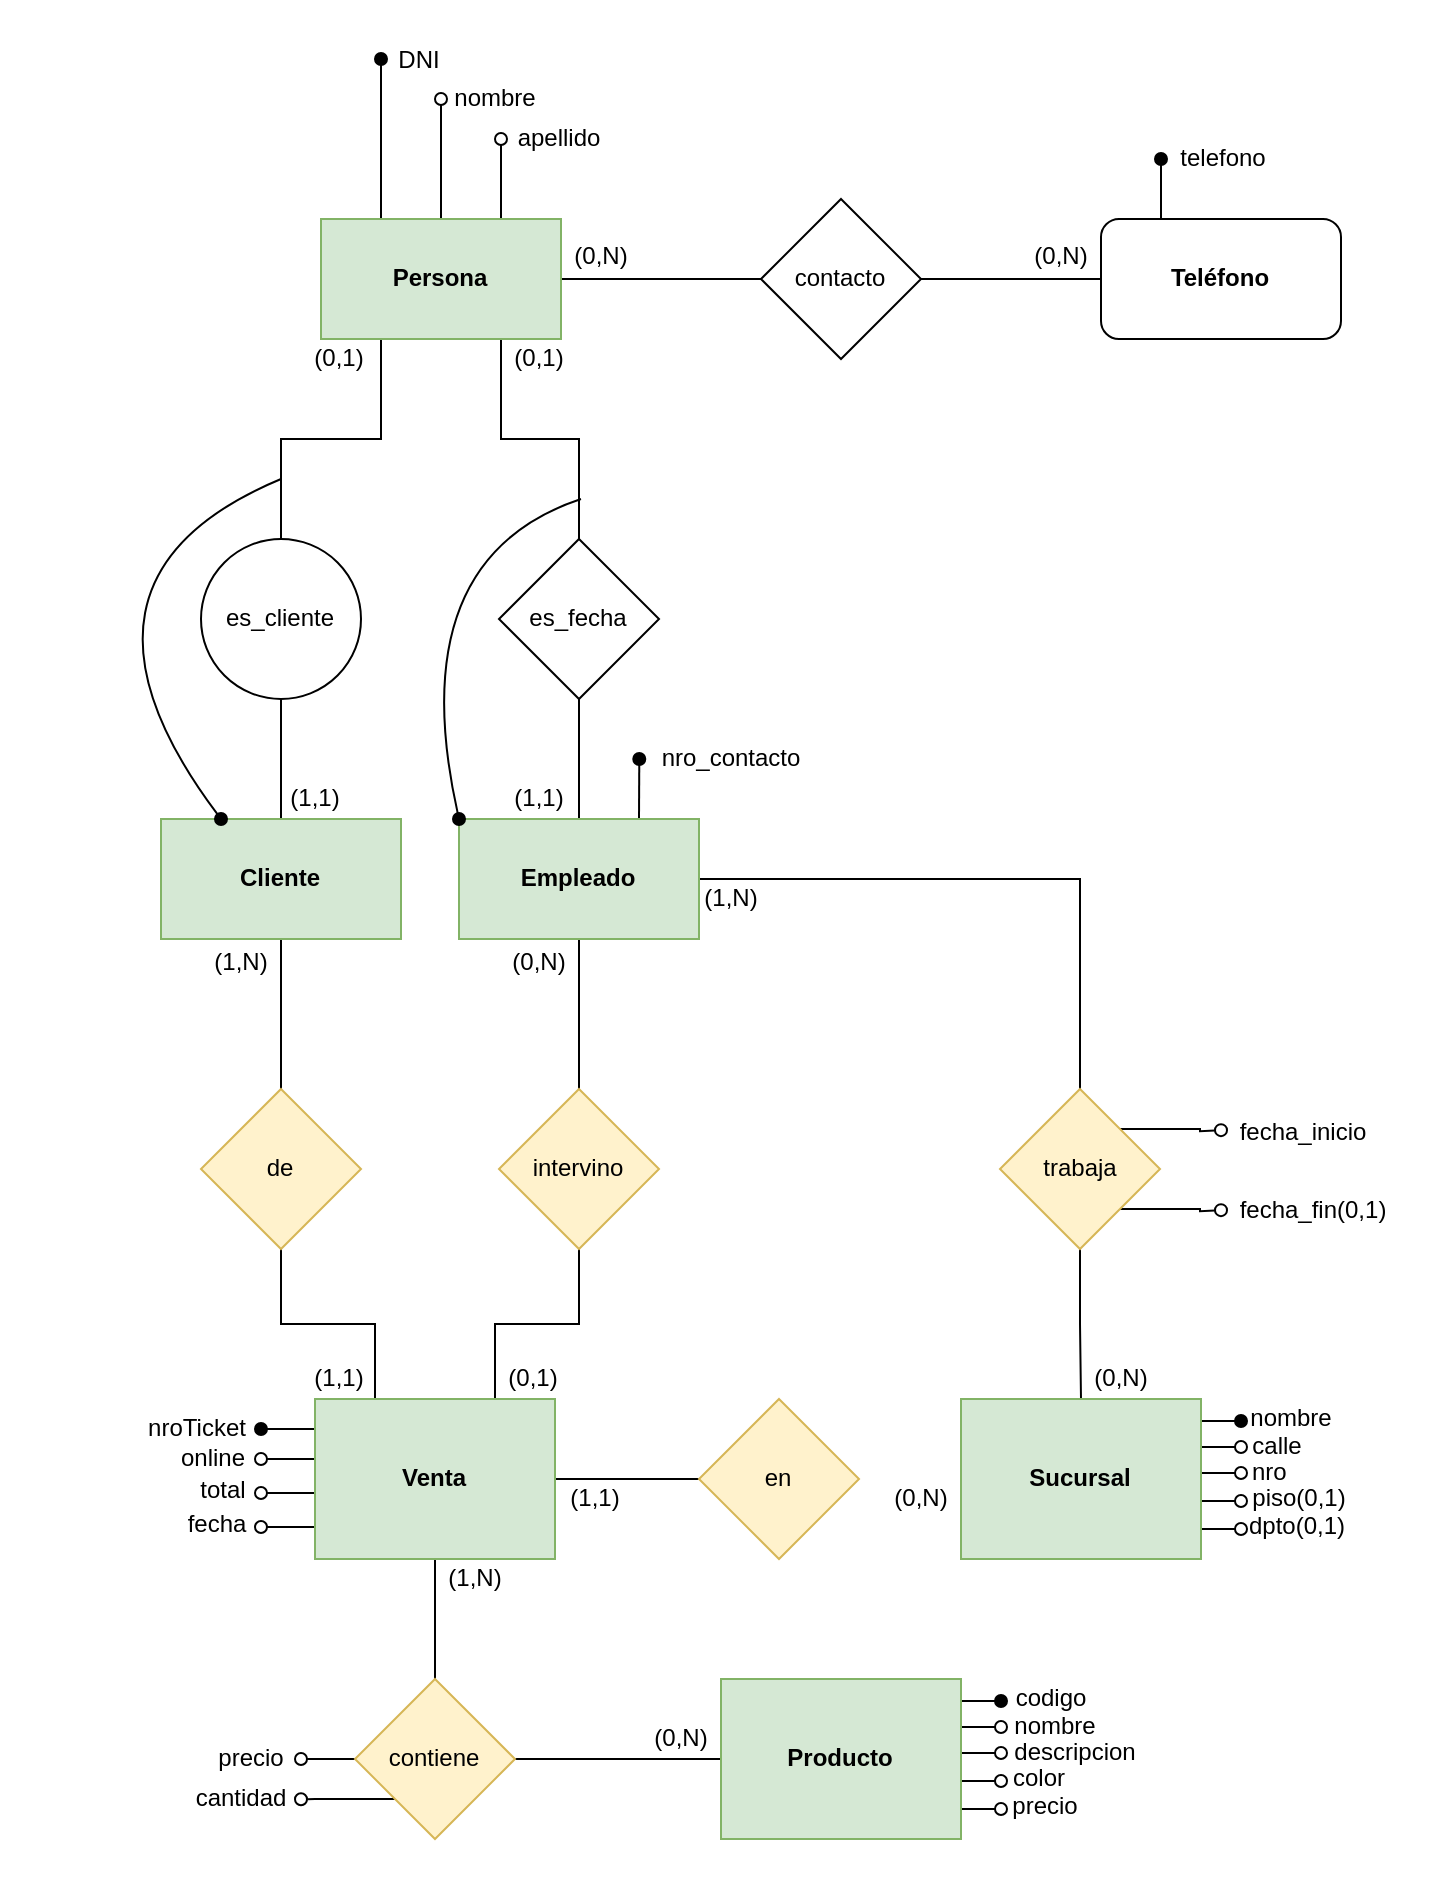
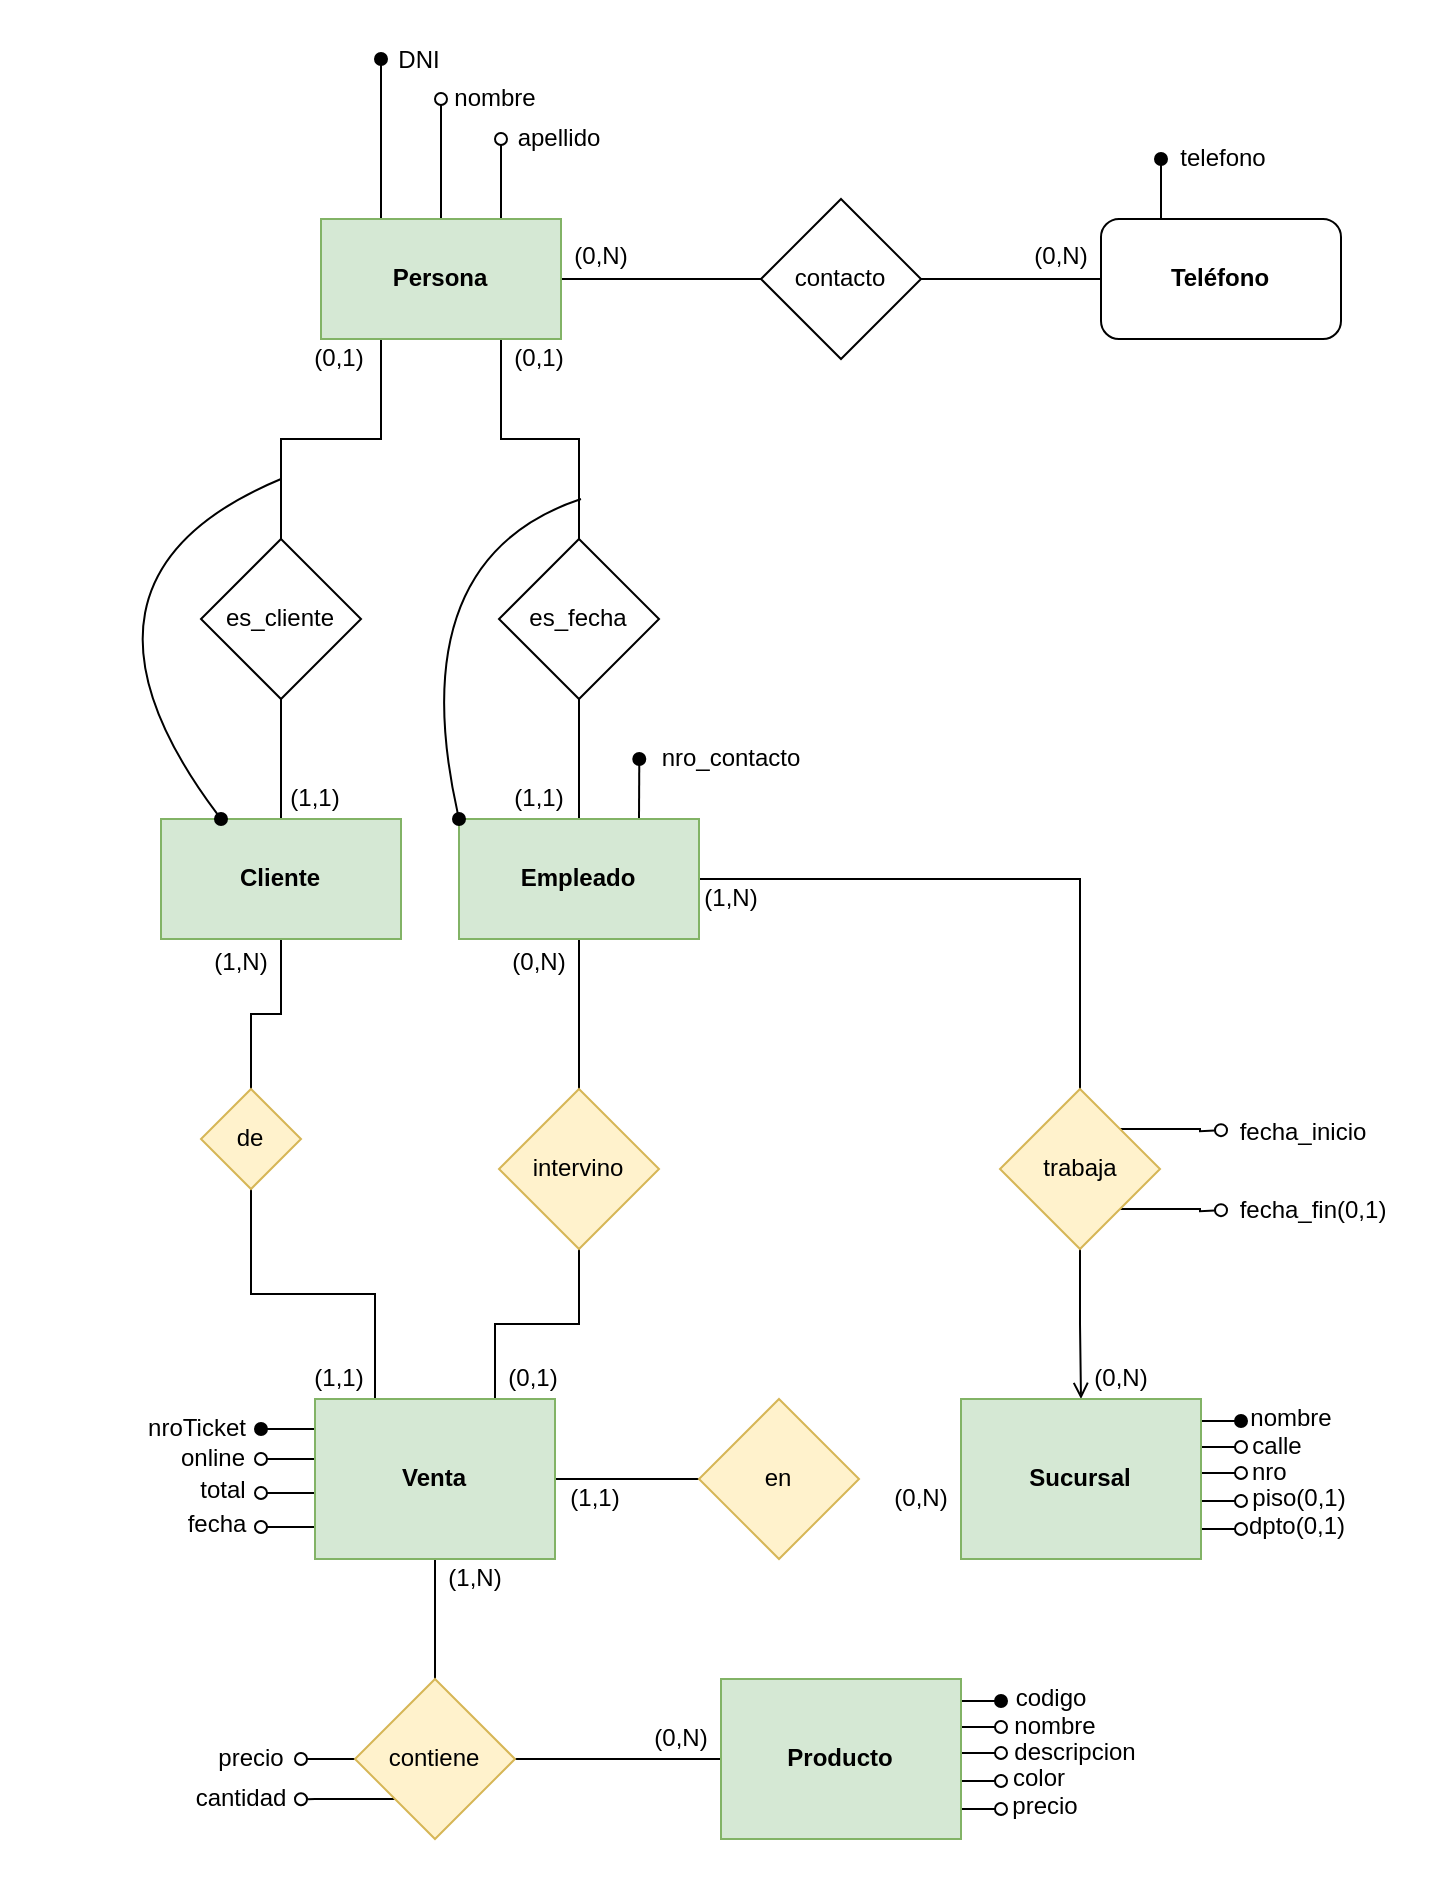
(281, 619) -> (281, 619)
(281, 1169) -> (251, 1139)
(1081, 1392) -> (1081, 1390)
